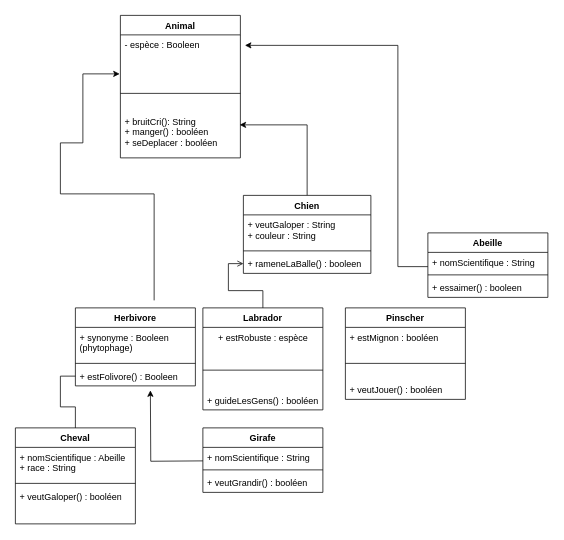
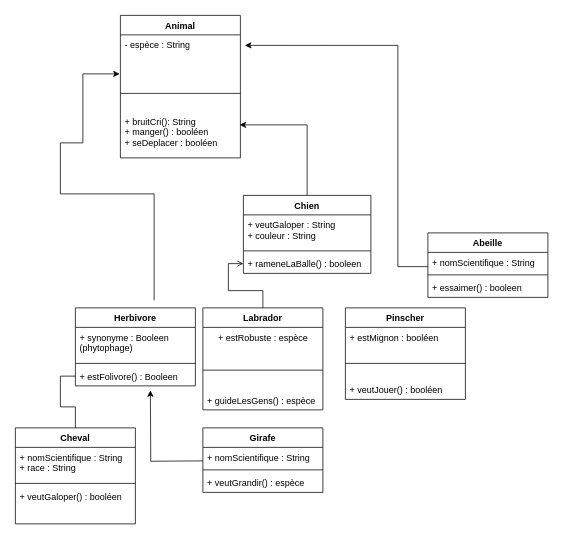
(164, 46) -> (162, 46)
(264, 406) -> (264, 406)
(76, 469) -> (76, 463)
(263, 484) -> (262, 484)
